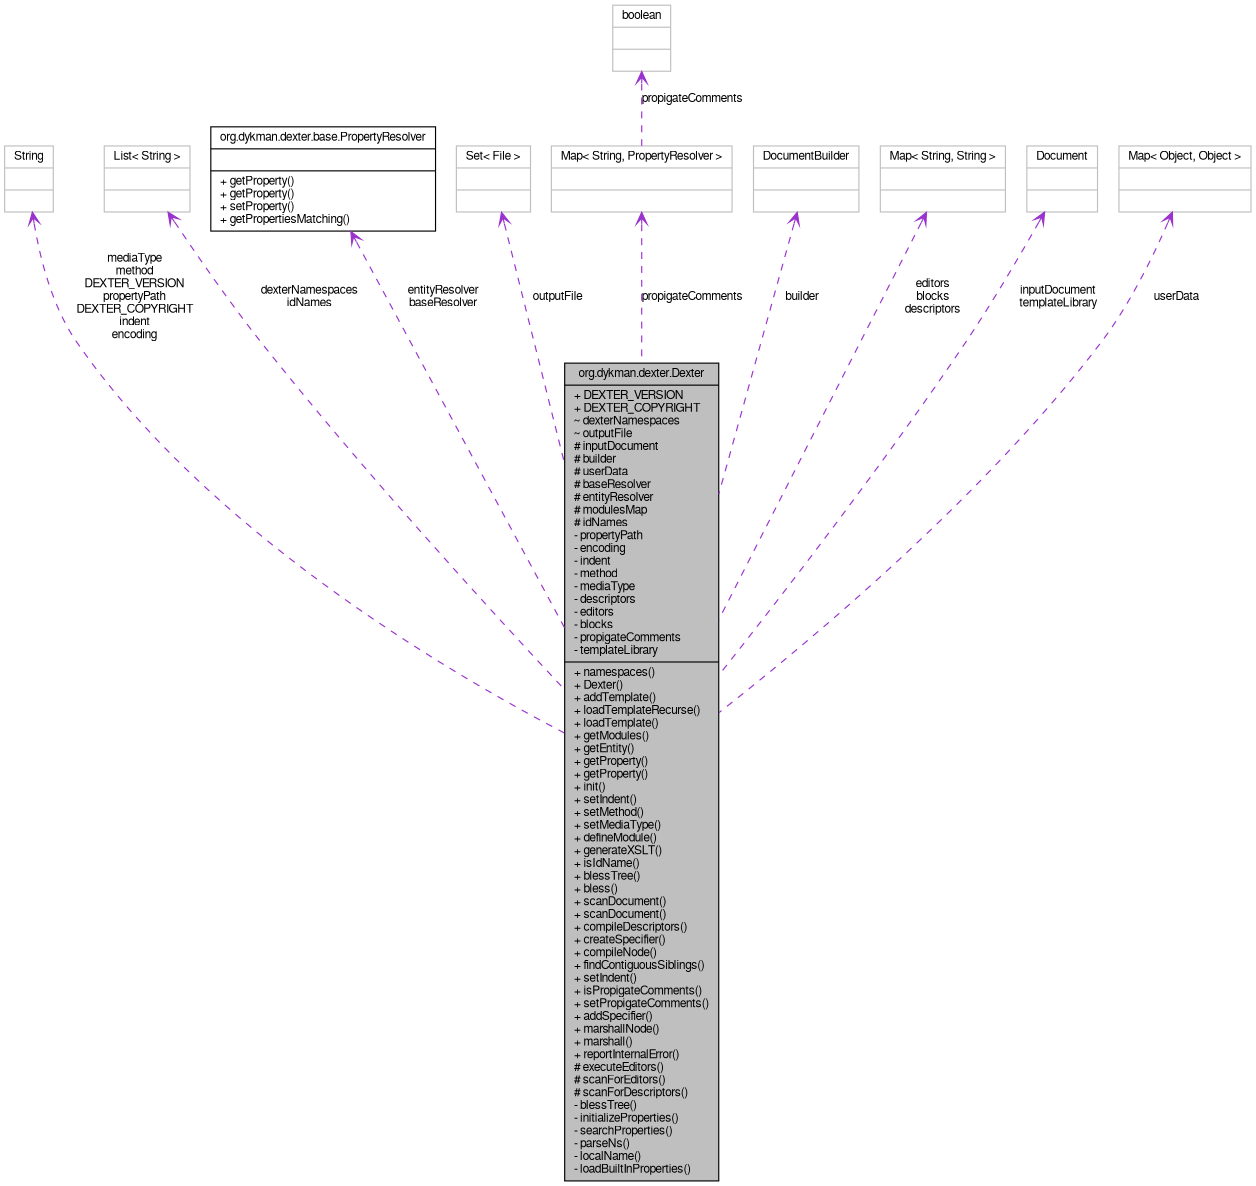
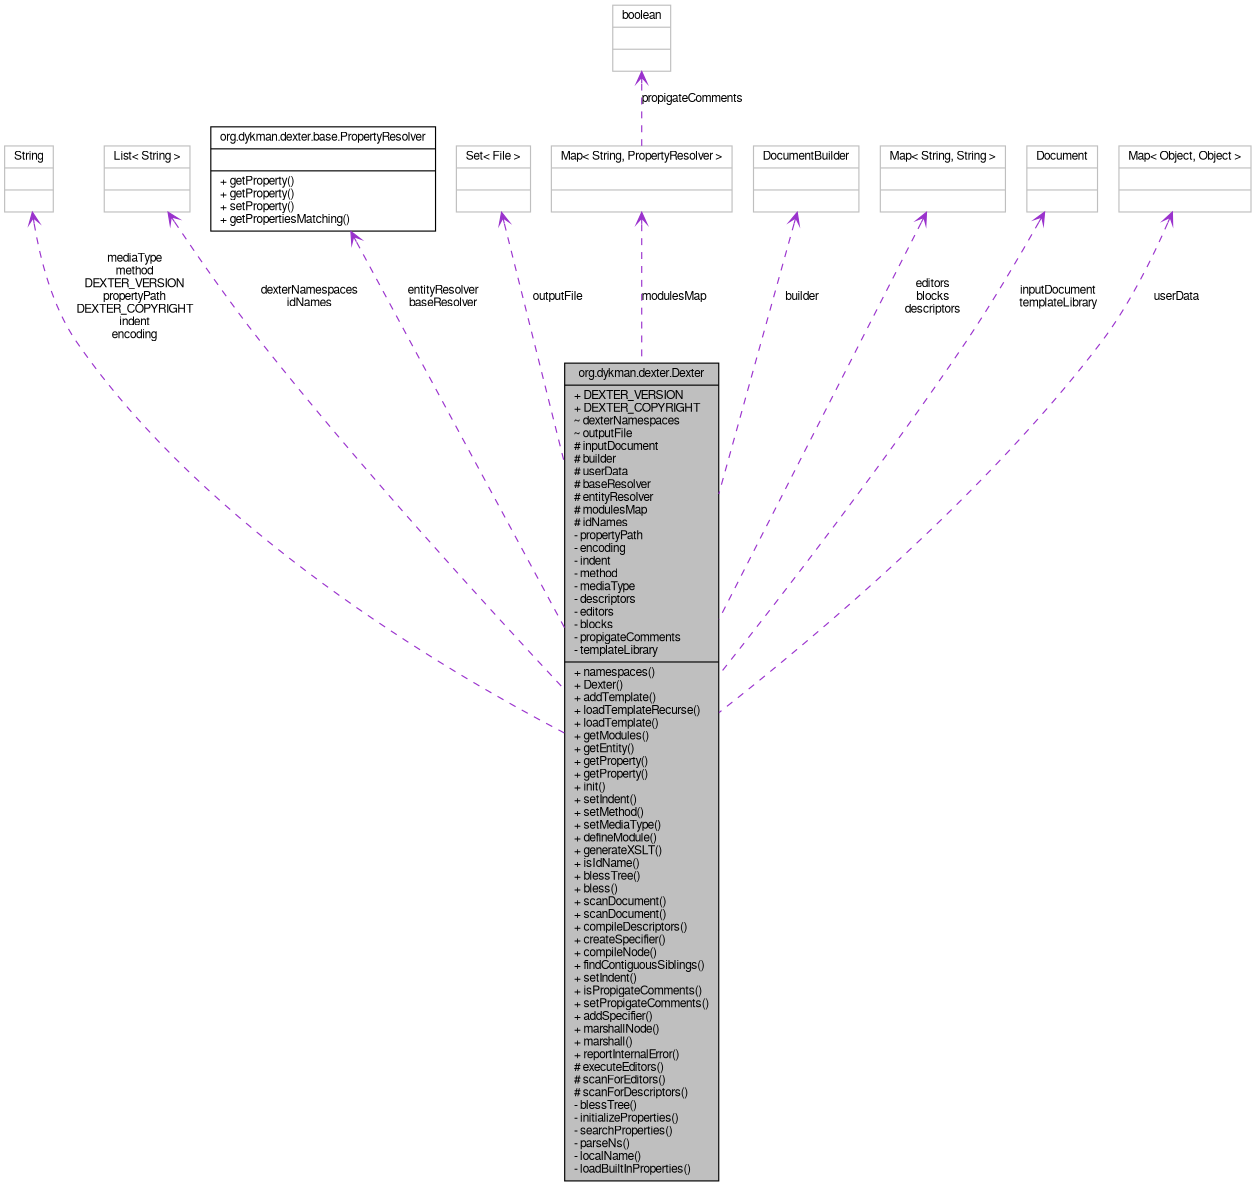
(693, 297) -> (674, 297)
